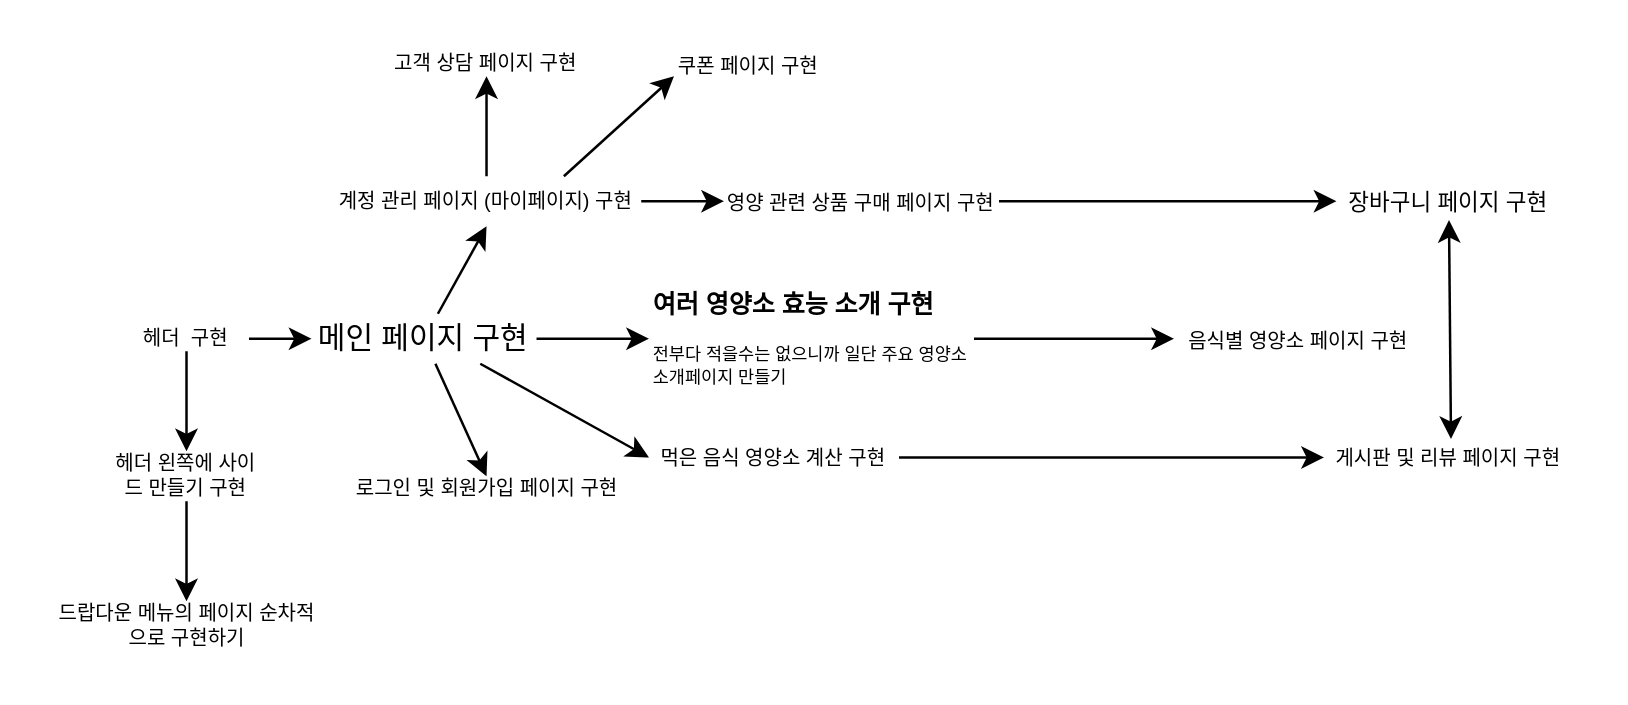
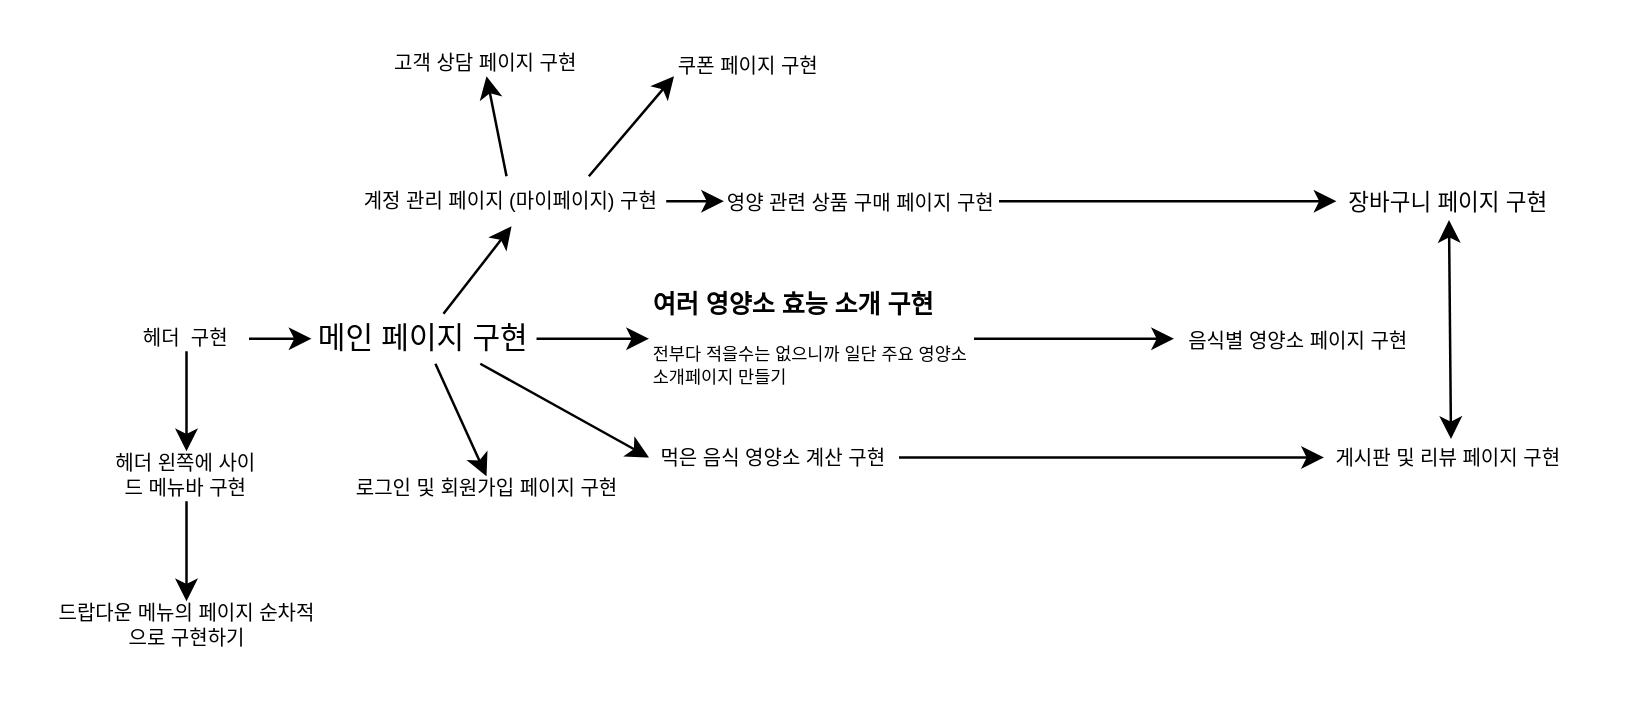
(486, 201) -> (511, 201)
(186, 476) -> (186, 476)
